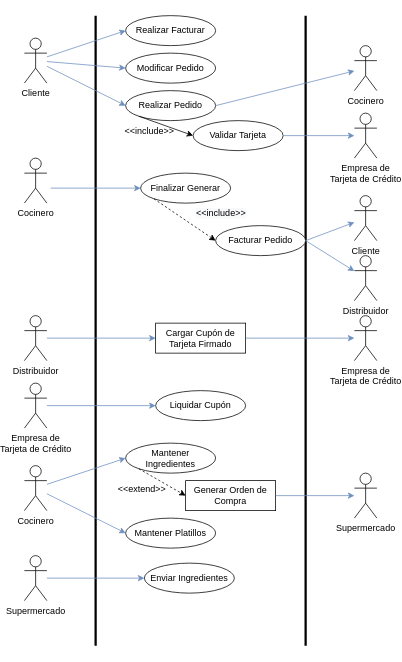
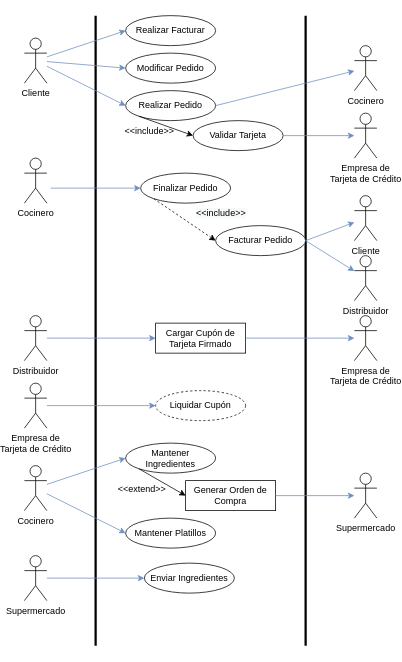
(186, 188) -> (186, 188)
(201, 405) -> (201, 405)
(160, 480) -> (160, 480)
